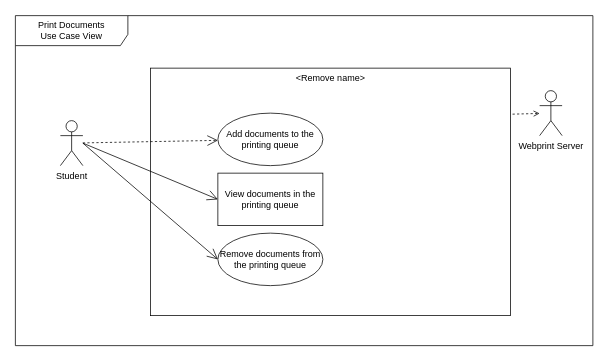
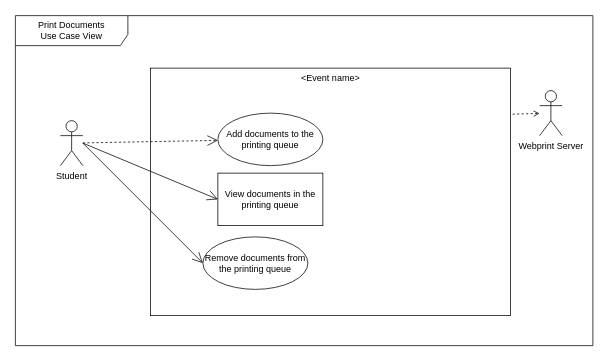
(331, 79) -> (331, 79)
(270, 259) -> (255, 263)
